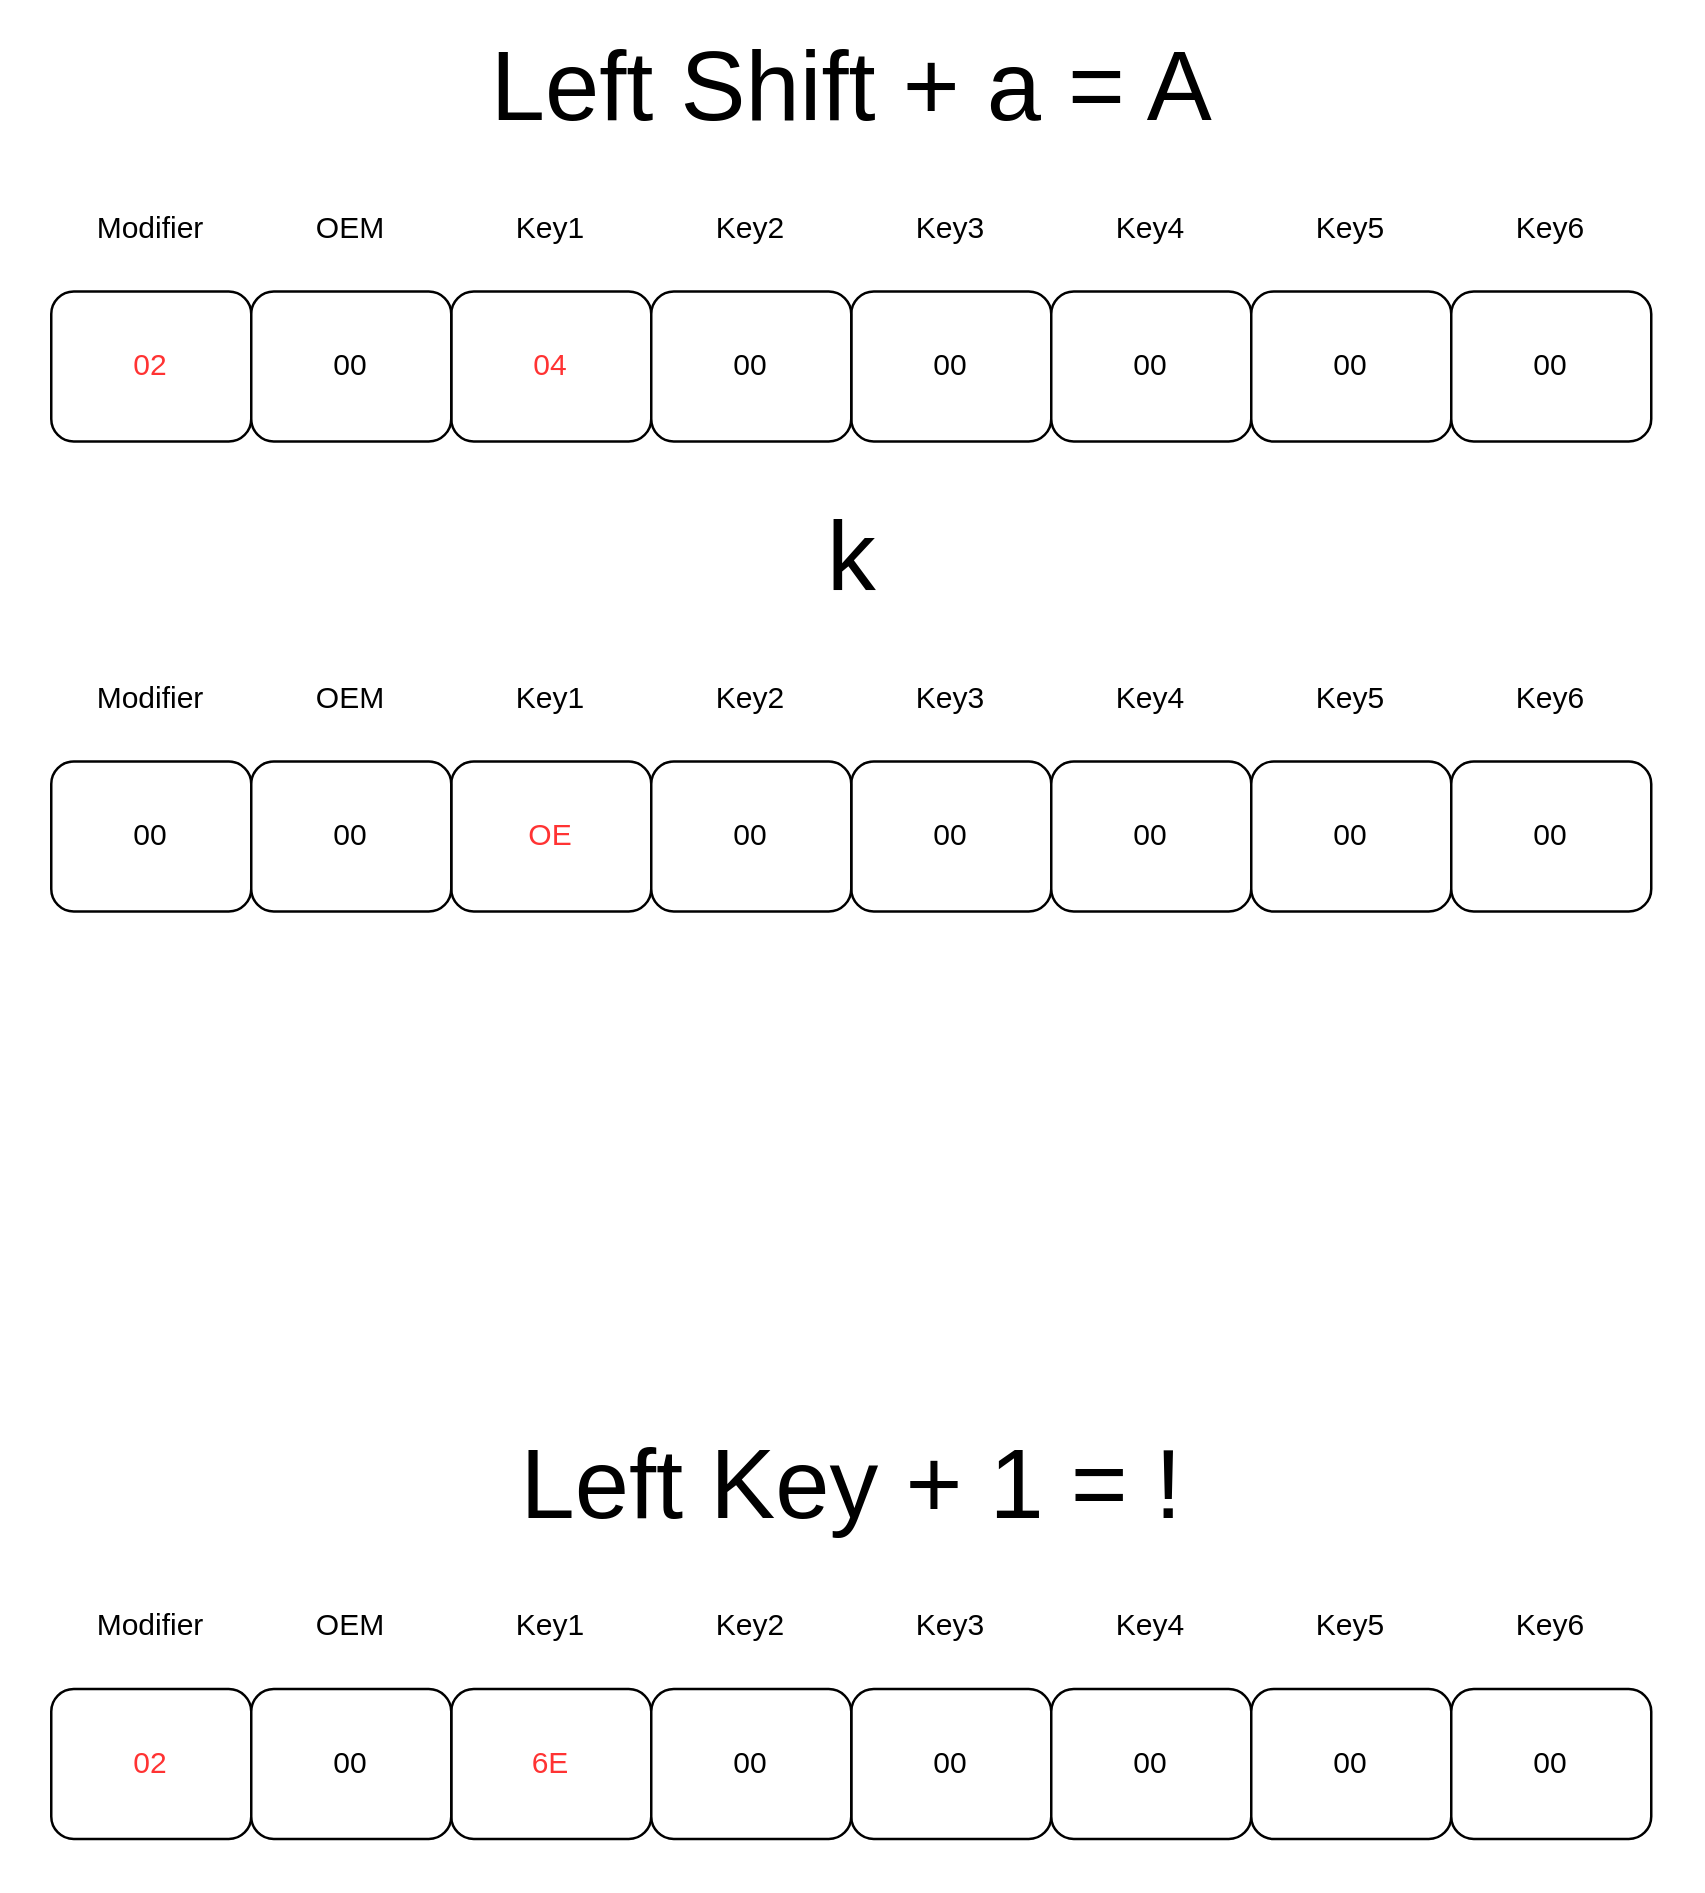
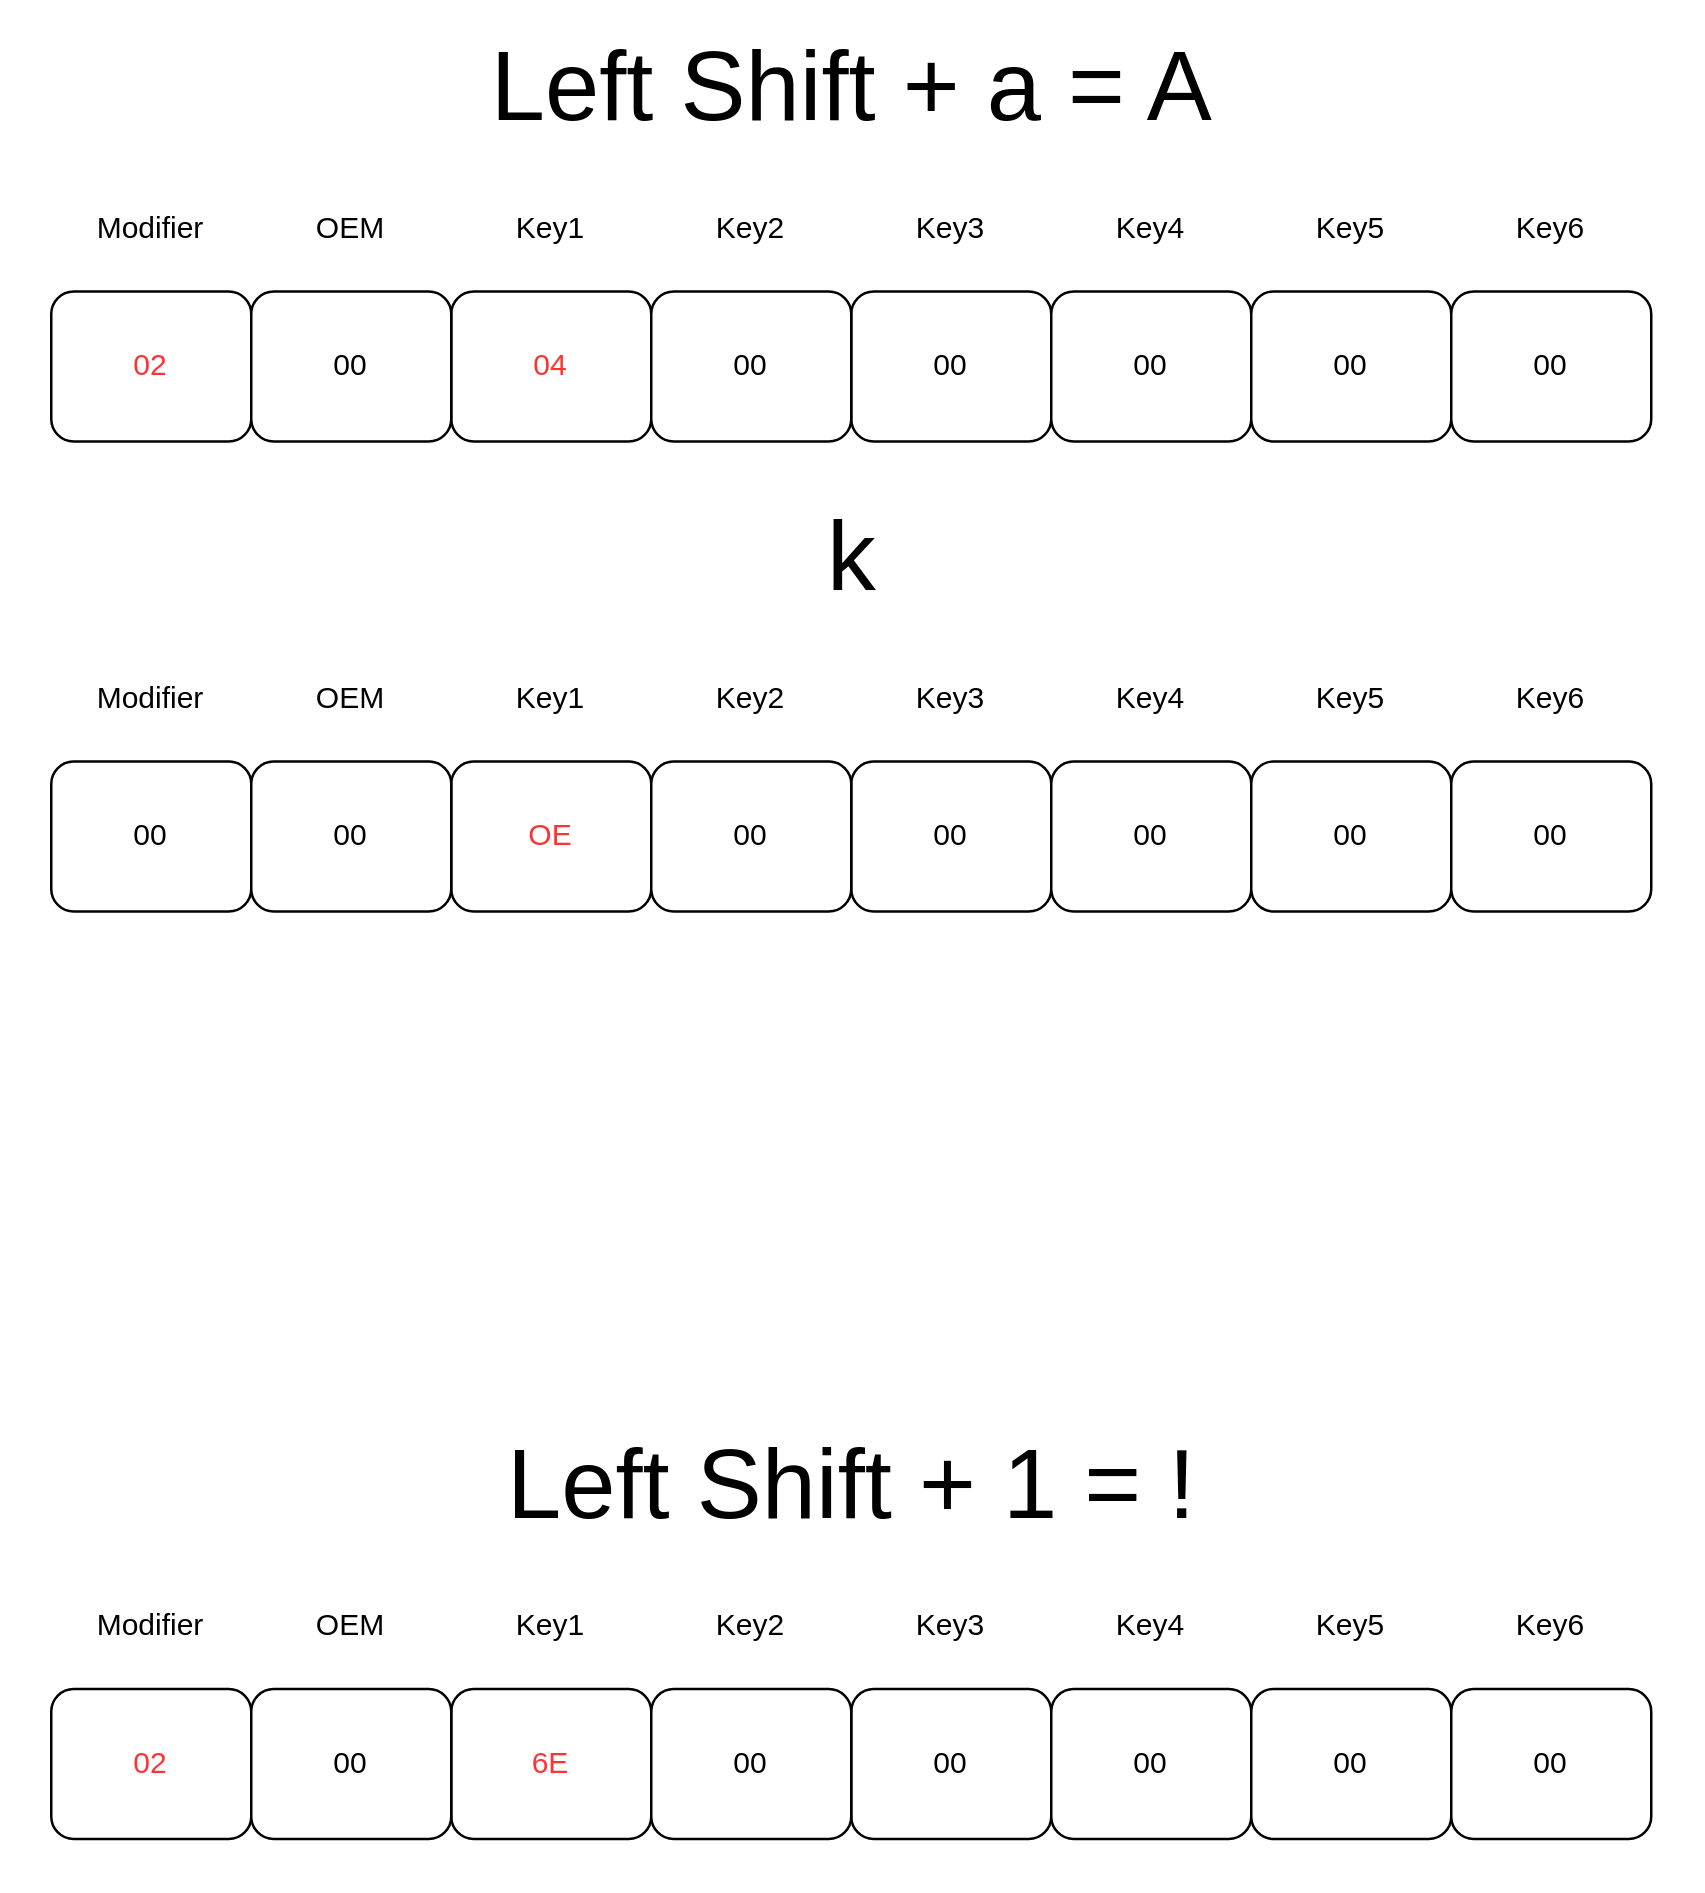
(853, 1486) -> (853, 1486)
